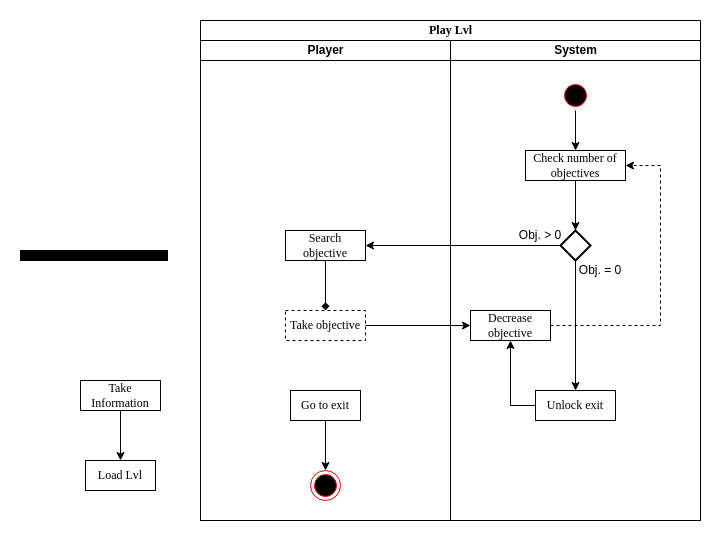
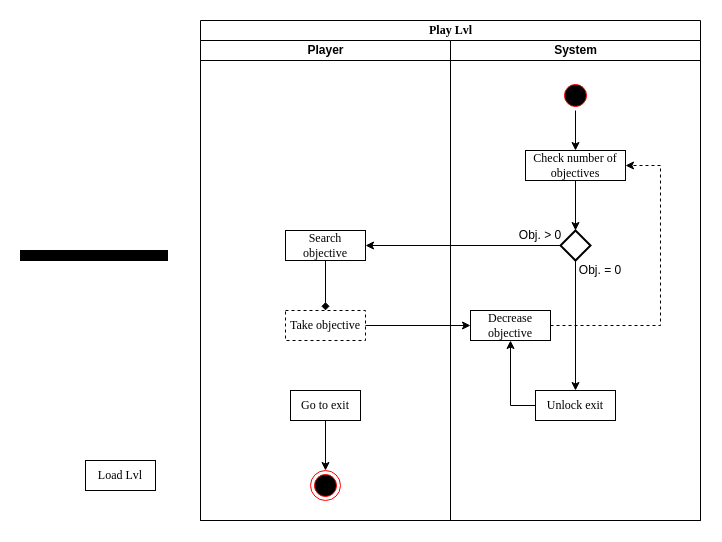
(121, 396) -> none
(121, 432) -> none
